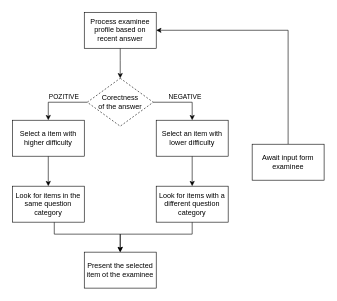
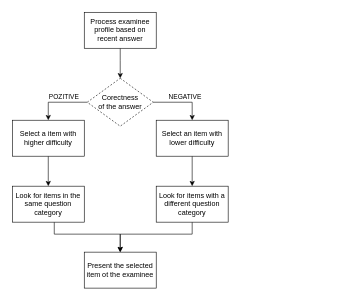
(288, 30) -> none
(288, 162) -> none
